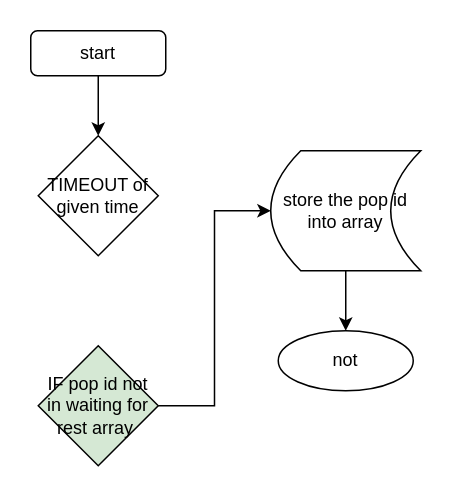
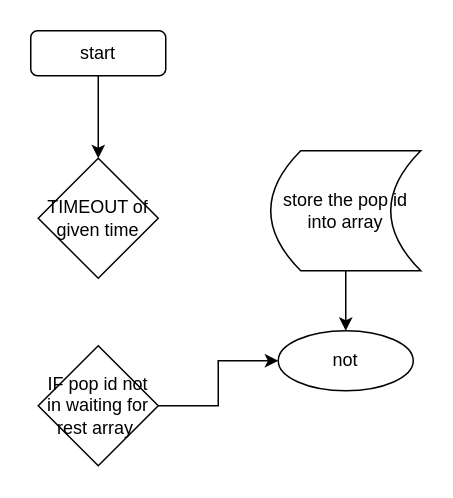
(98, 196) -> (98, 218)
(215, 287) -> (218, 362)
(98, 406) -> (98, 406)
